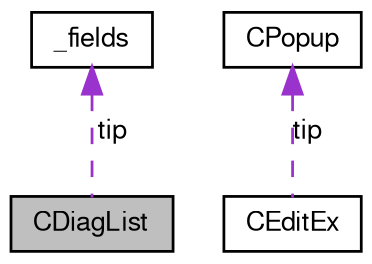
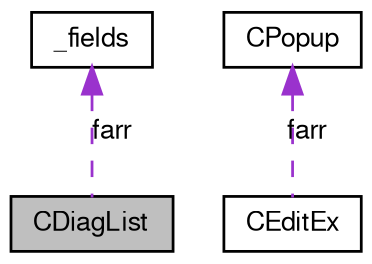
(113, 132) -> (113, 132)
(308, 132) -> (308, 132)
